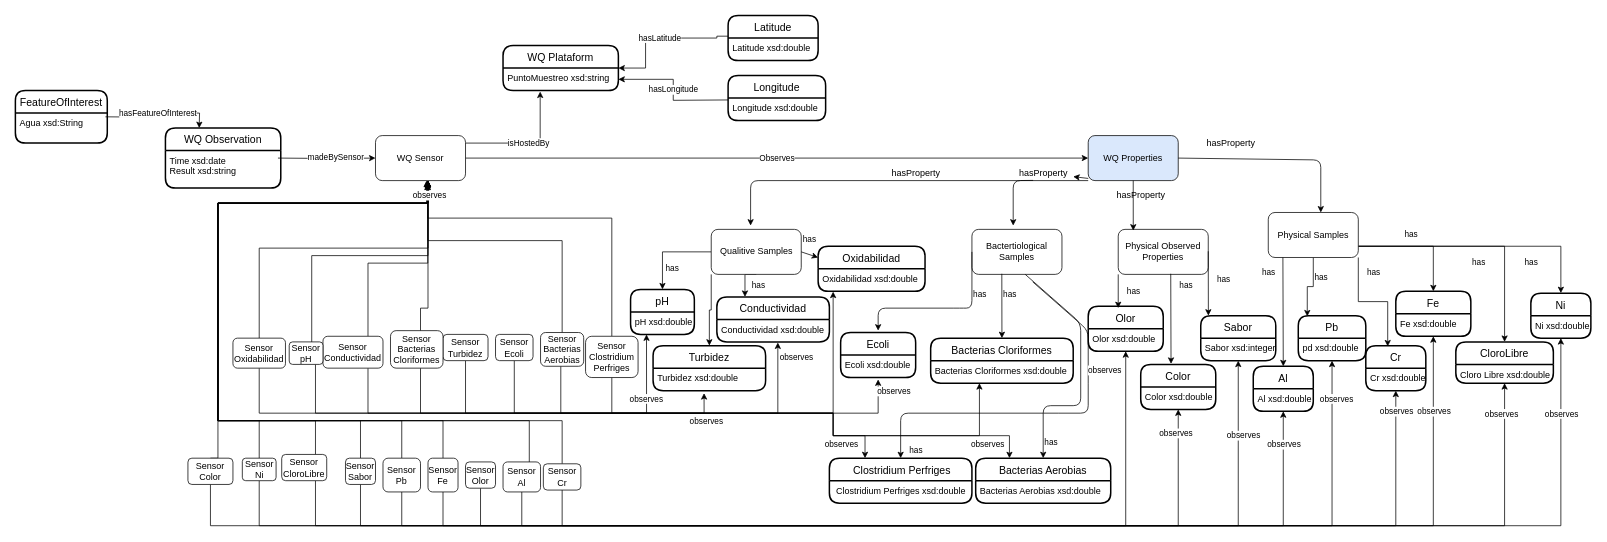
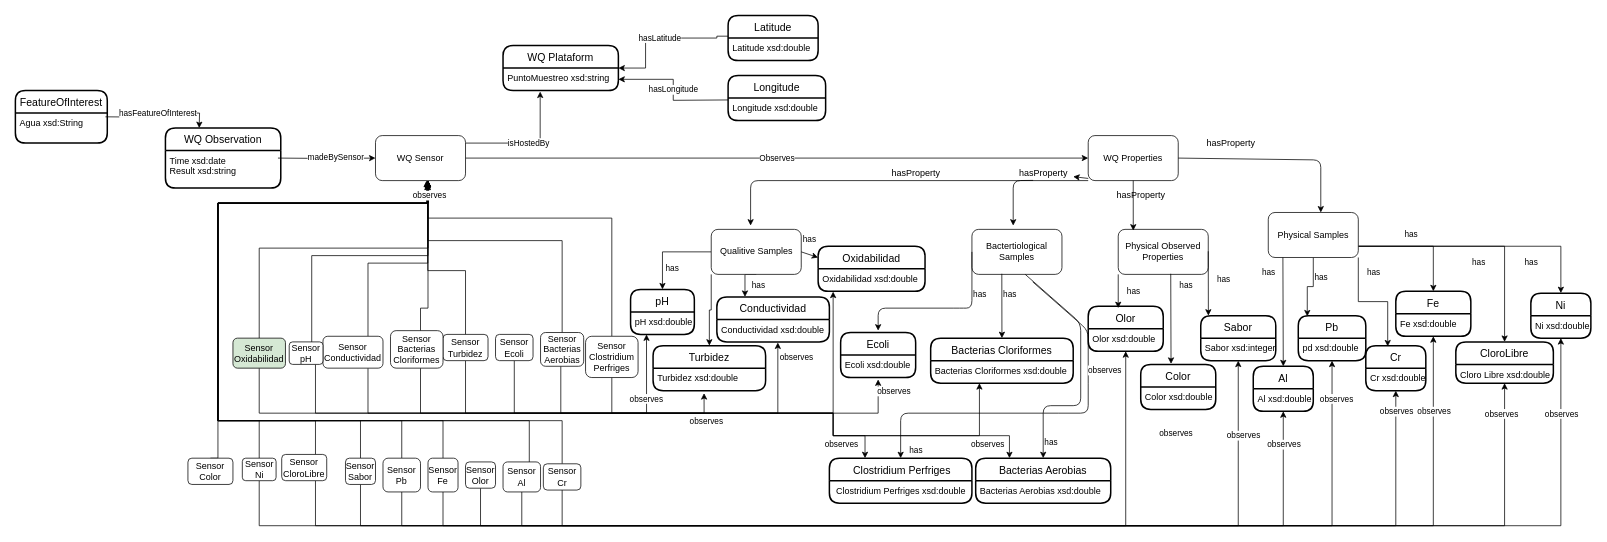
(1133, 158) -> (1133, 158)
none -> (465, 285)
(259, 353) -> (259, 353)
(213, 525) -> none
